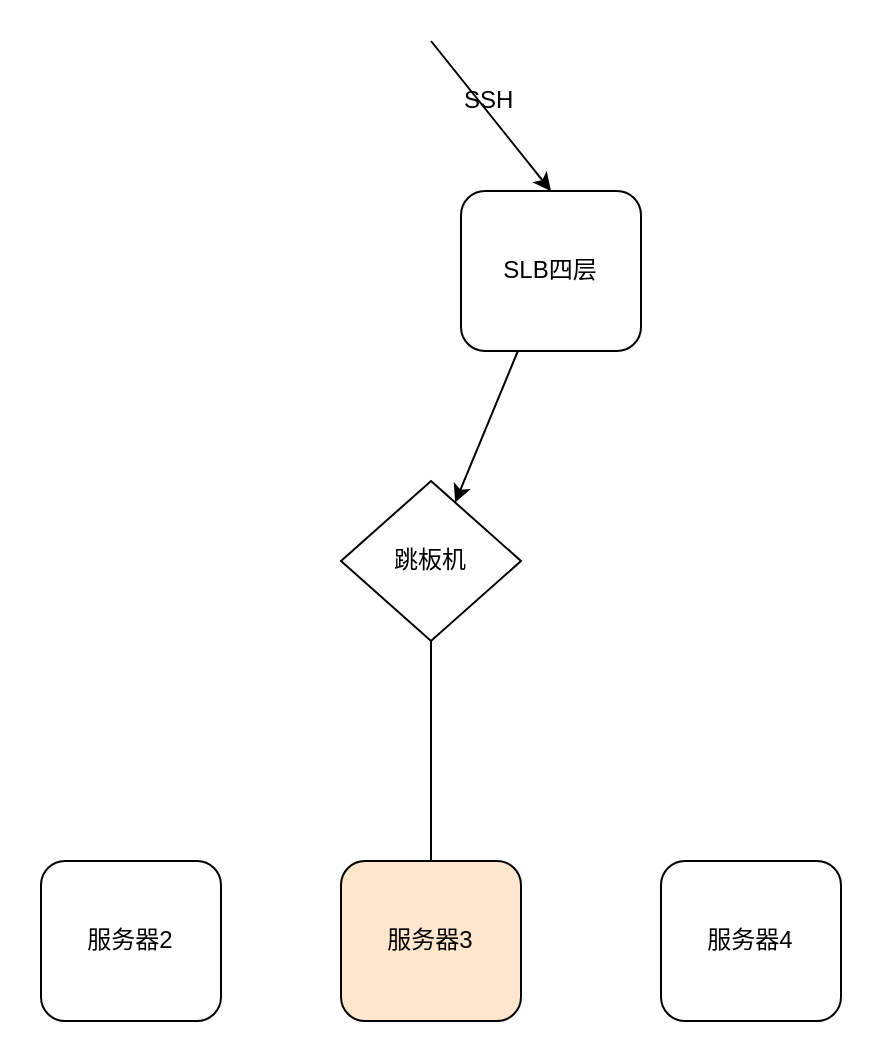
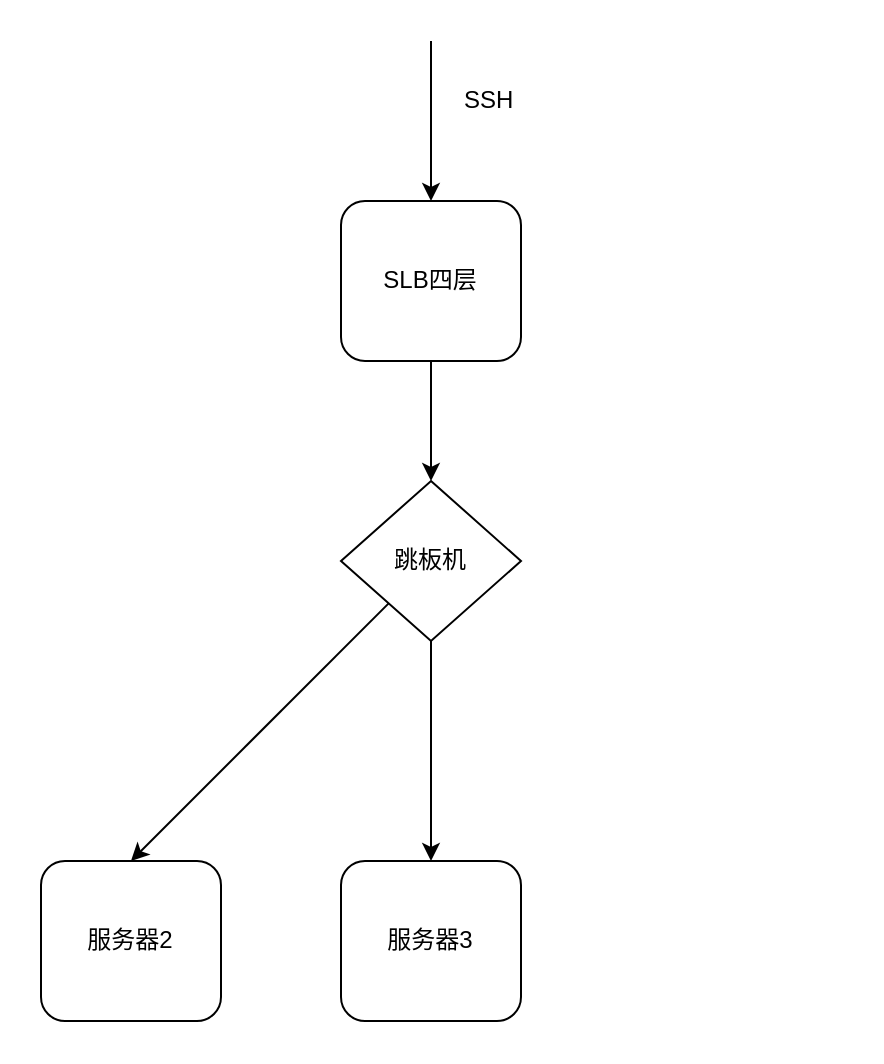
(551, 271) -> (431, 281)
none -> (265, 727)
(431, 851) -> (431, 846)
(431, 941) -> (431, 941)
(751, 941) -> none
